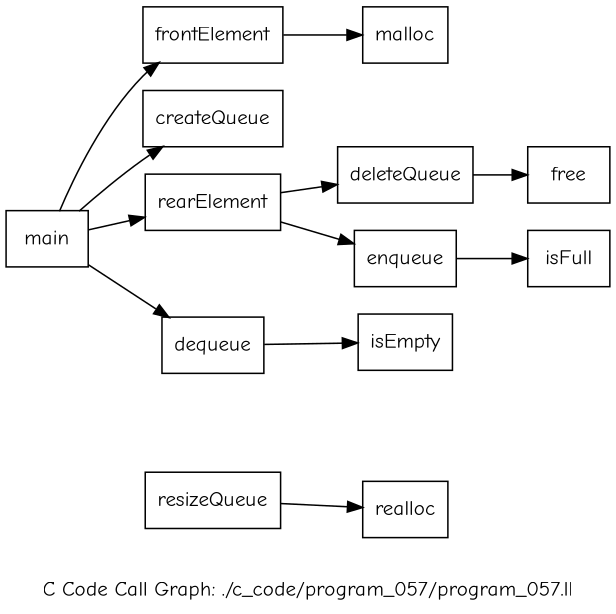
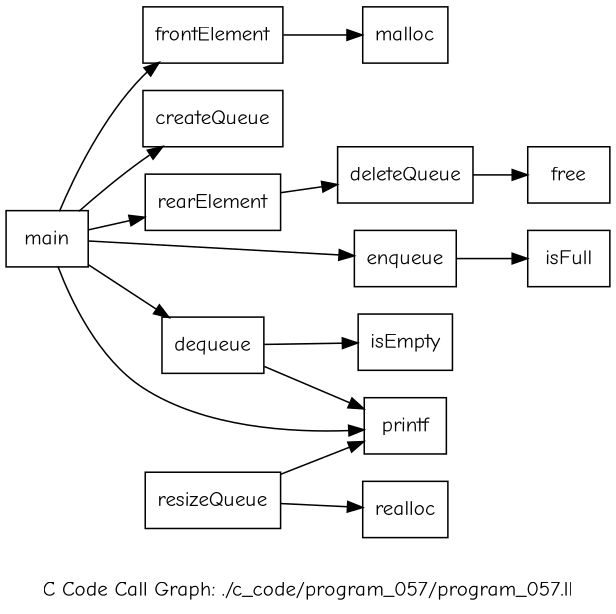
(310, 231) -> (214, 248)
none -> (405, 426)
